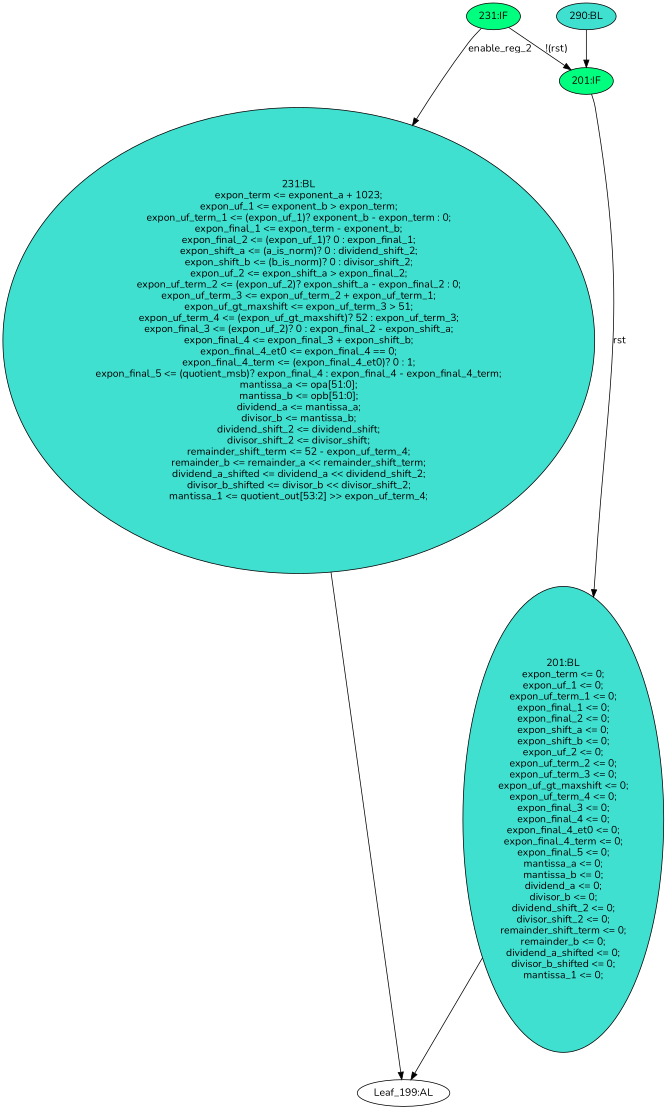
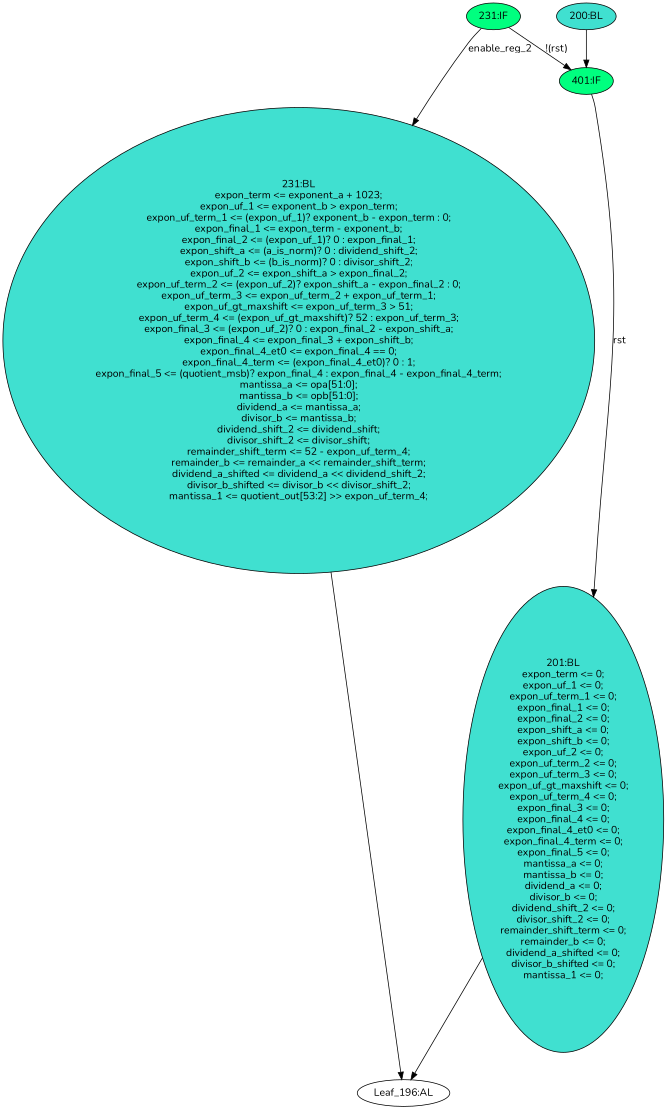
(586, 16) -> (586, 16)
(586, 81) -> (586, 81)
(404, 1093) -> (404, 1093)
